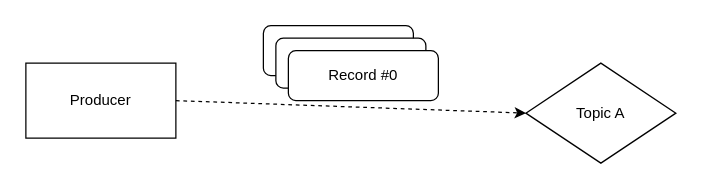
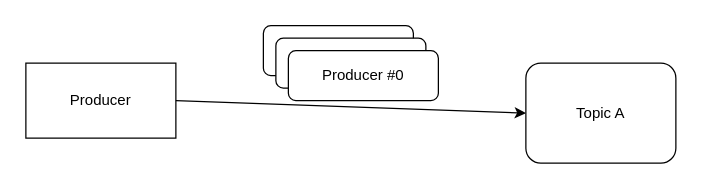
(363, 76) -> (363, 76)
(346, 107) -> (346, 107)
(601, 113) -> (601, 113)
